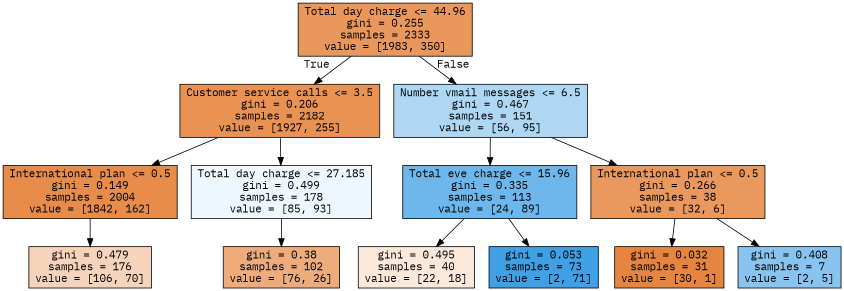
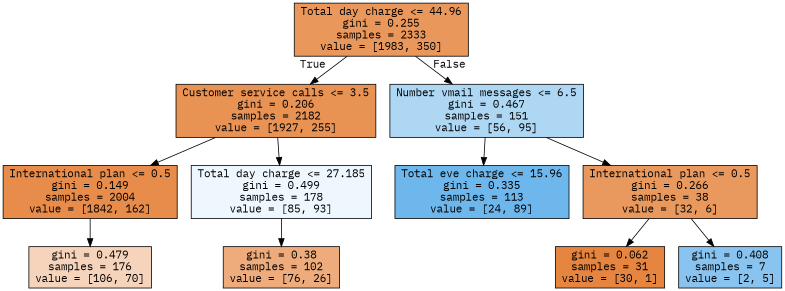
(416, 267) -> none
(544, 267) -> none
(669, 267) -> (610, 267)
